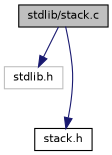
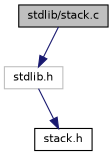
(73, 72) -> (46, 104)
